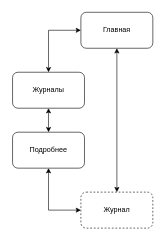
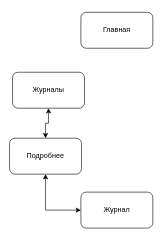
(48, 48) -> none
(48, 150) -> (45, 156)
(117, 186) -> none
(117, 210) -> (117, 210)
